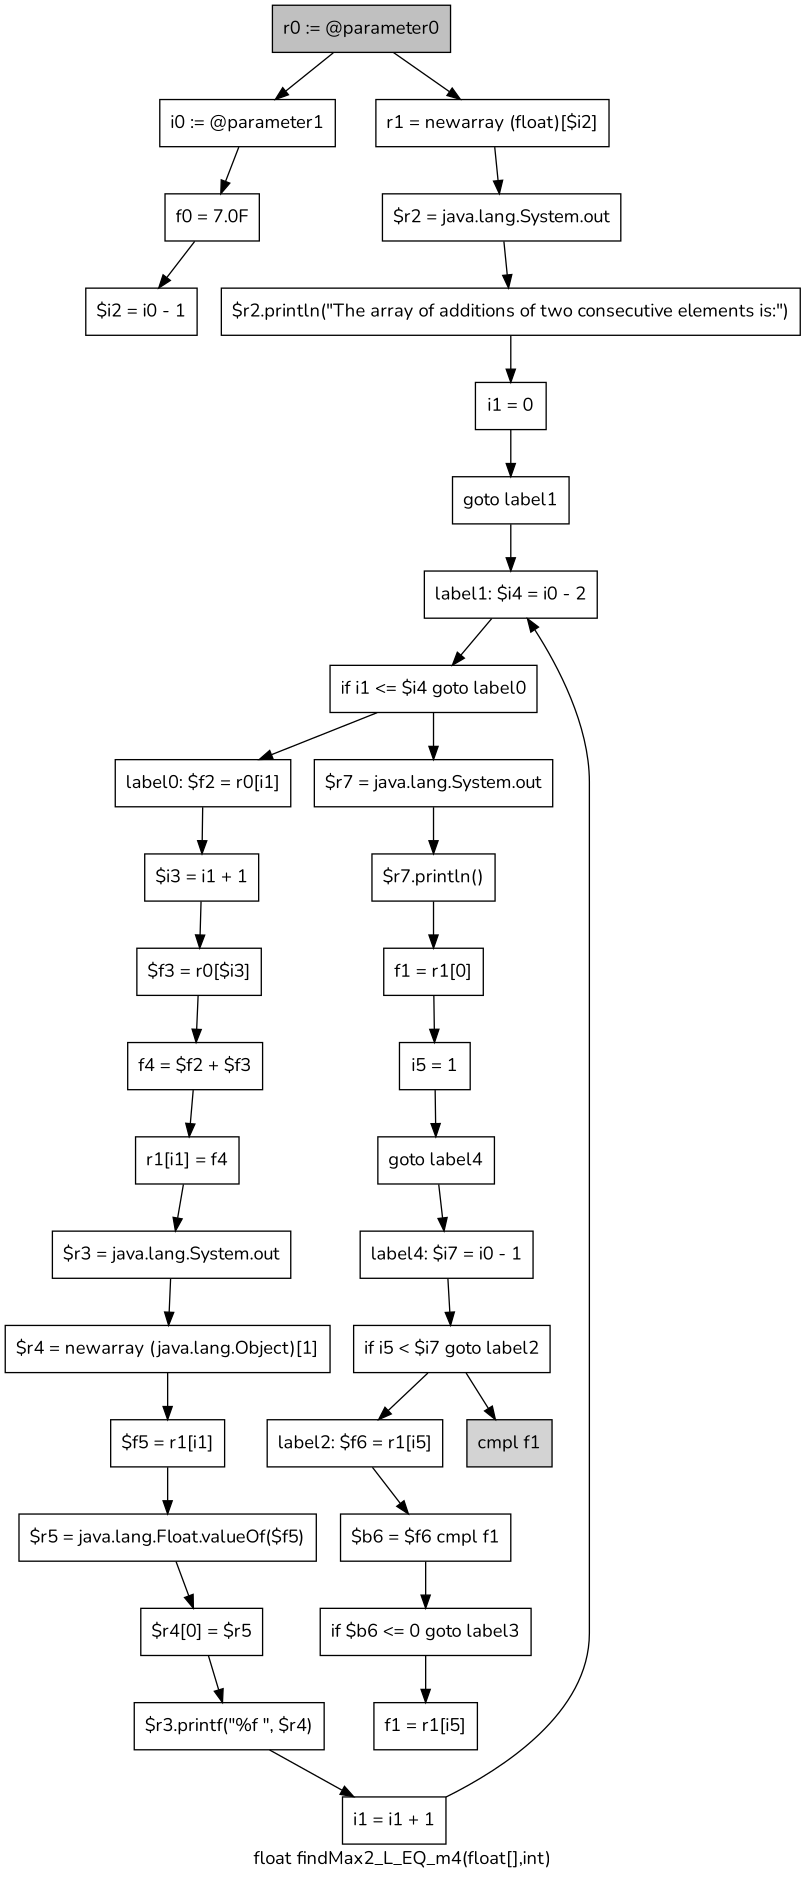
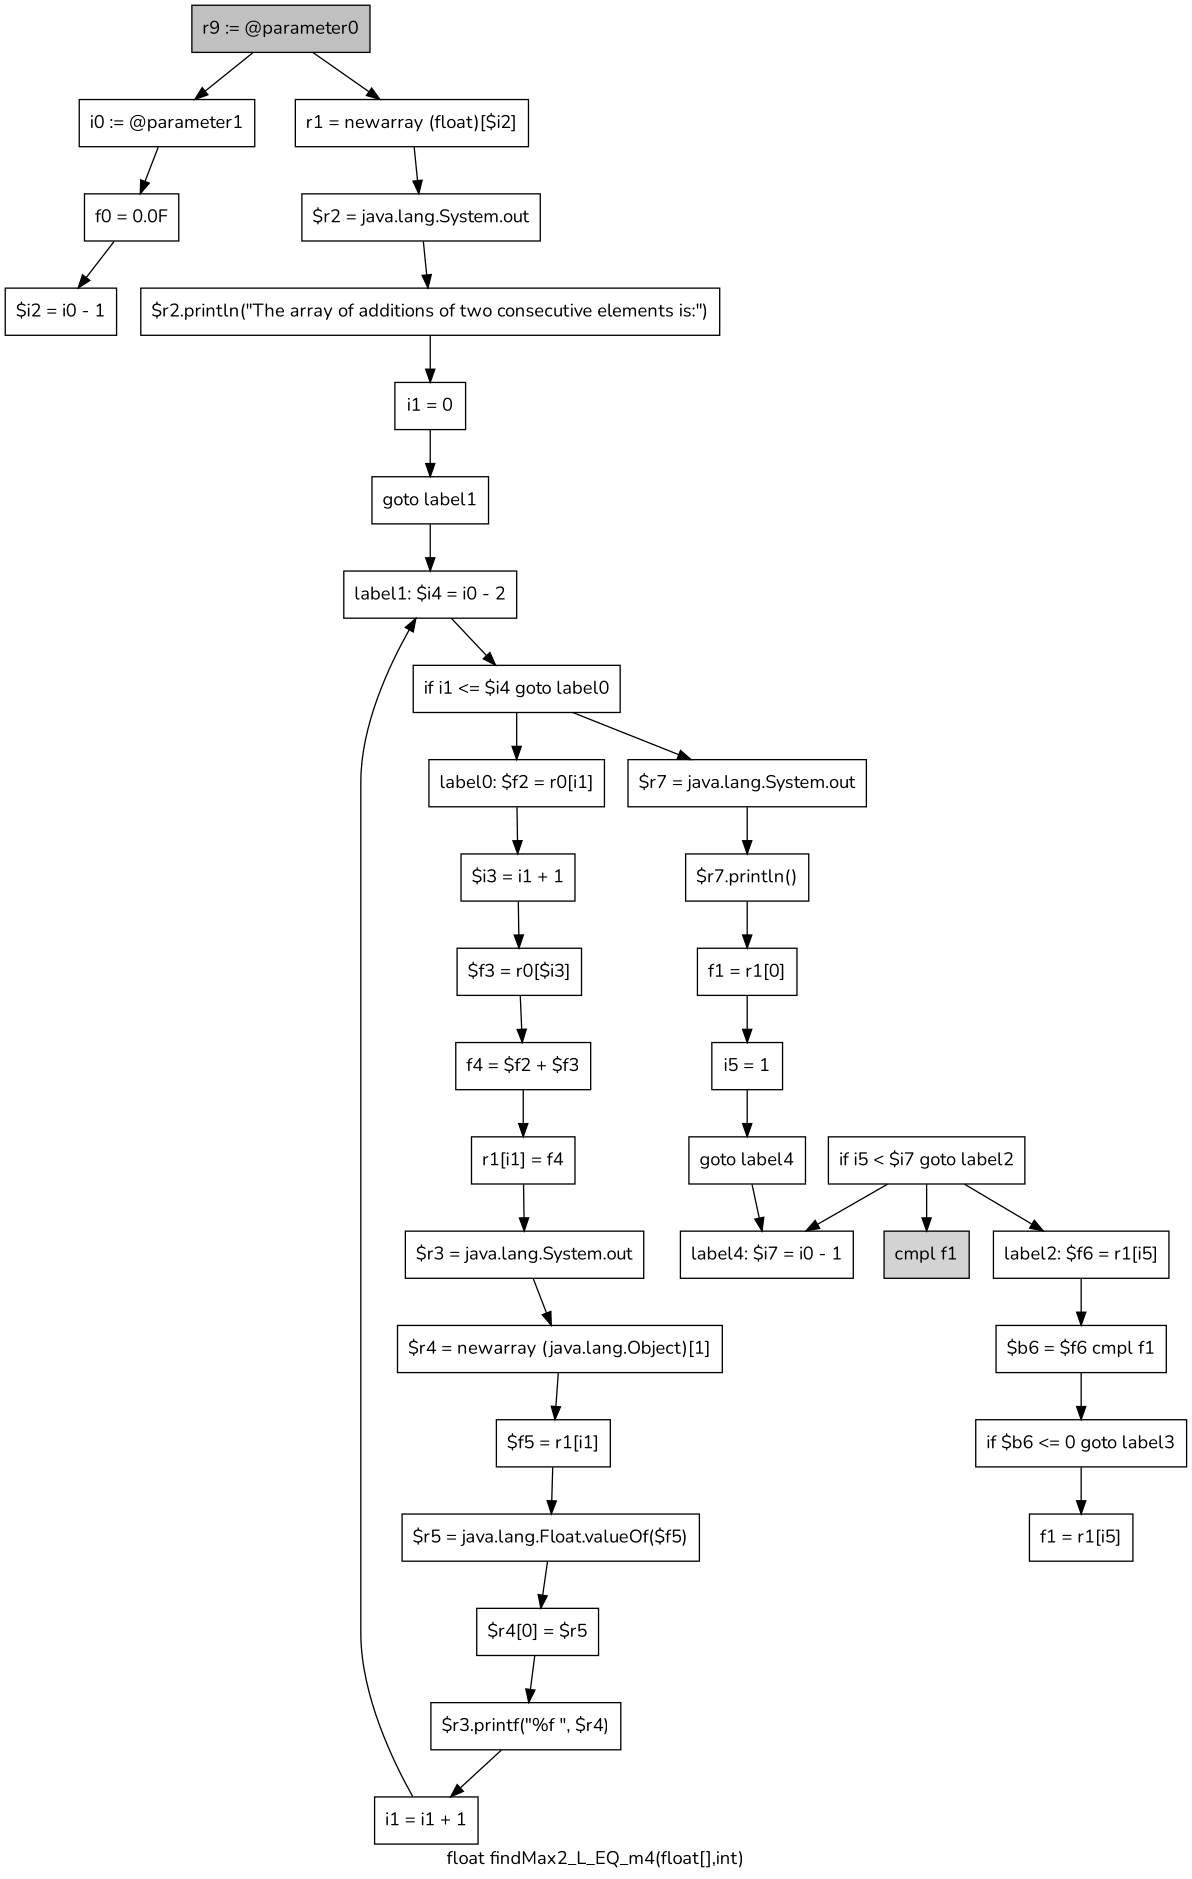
(361, 29) -> (281, 29)
(212, 217) -> (132, 217)
(449, 1295) -> (853, 1204)
